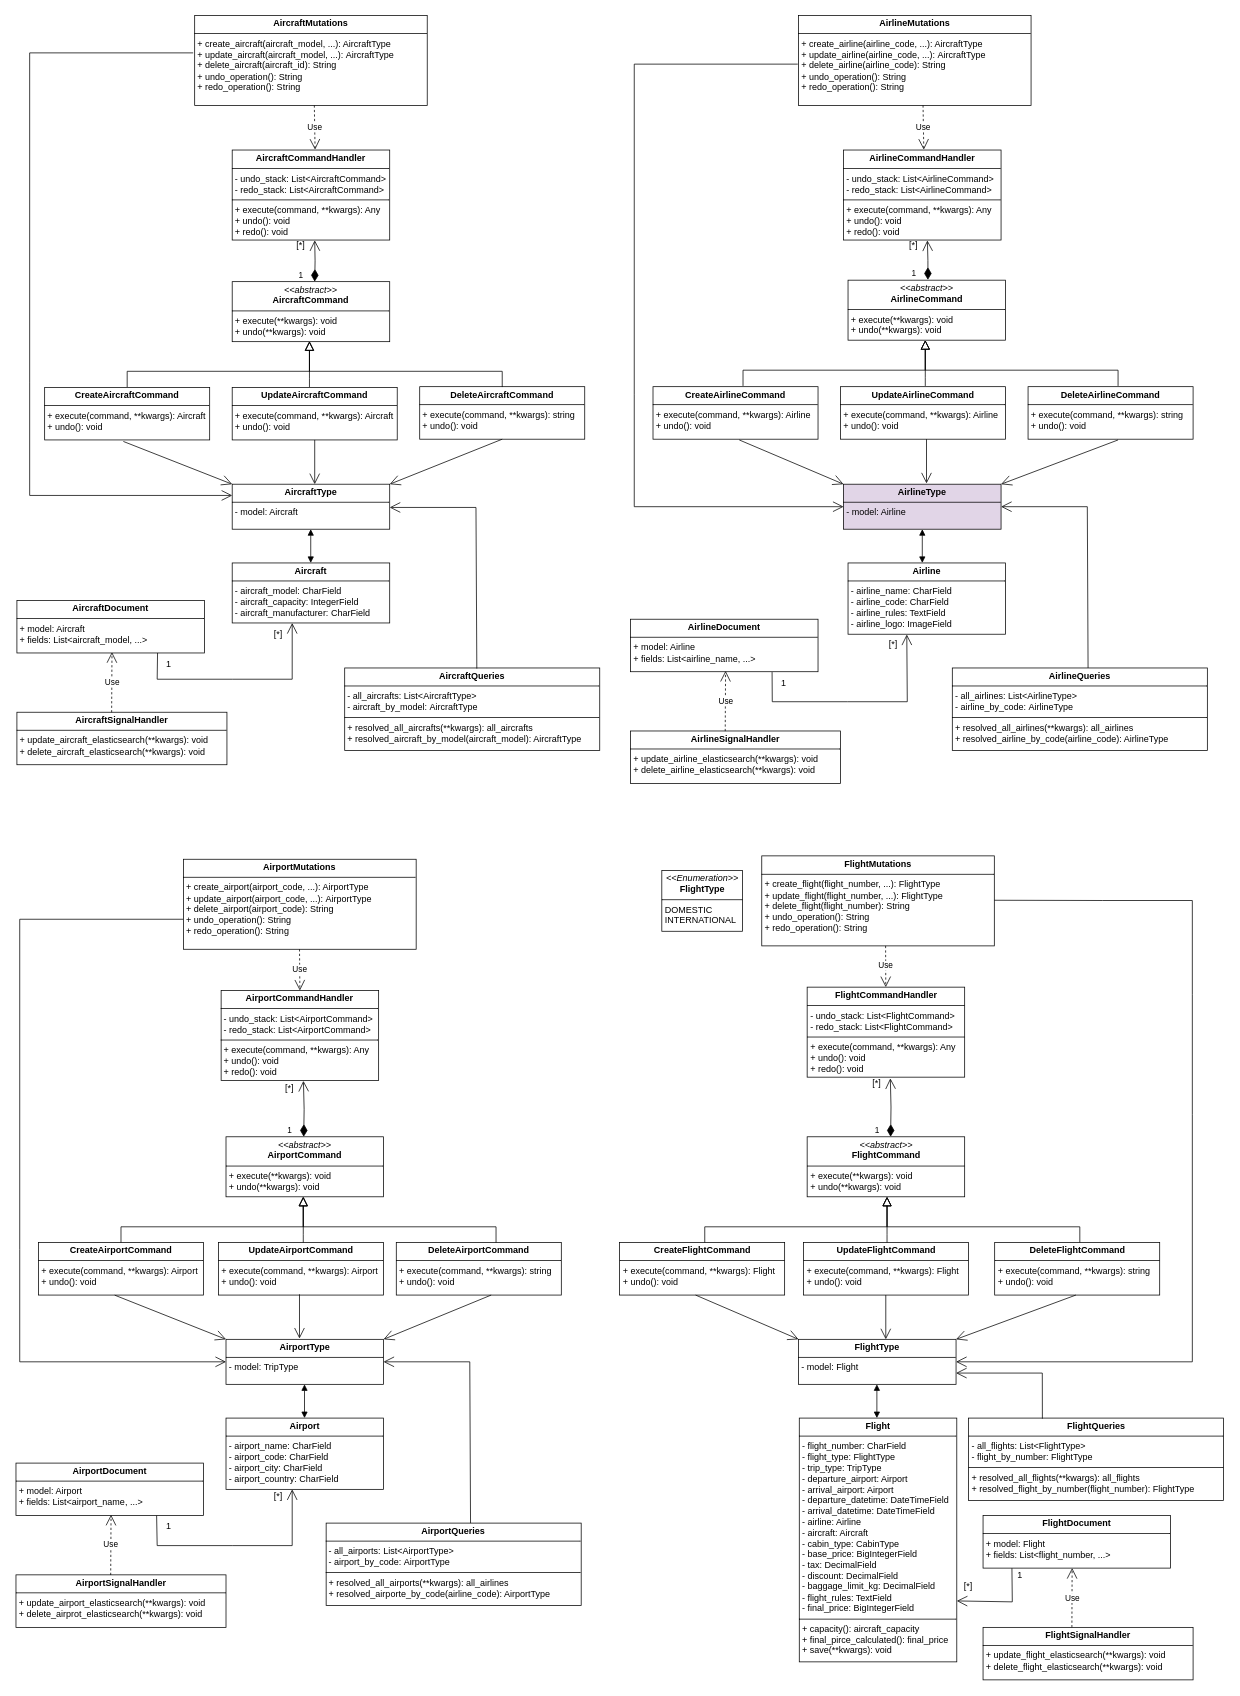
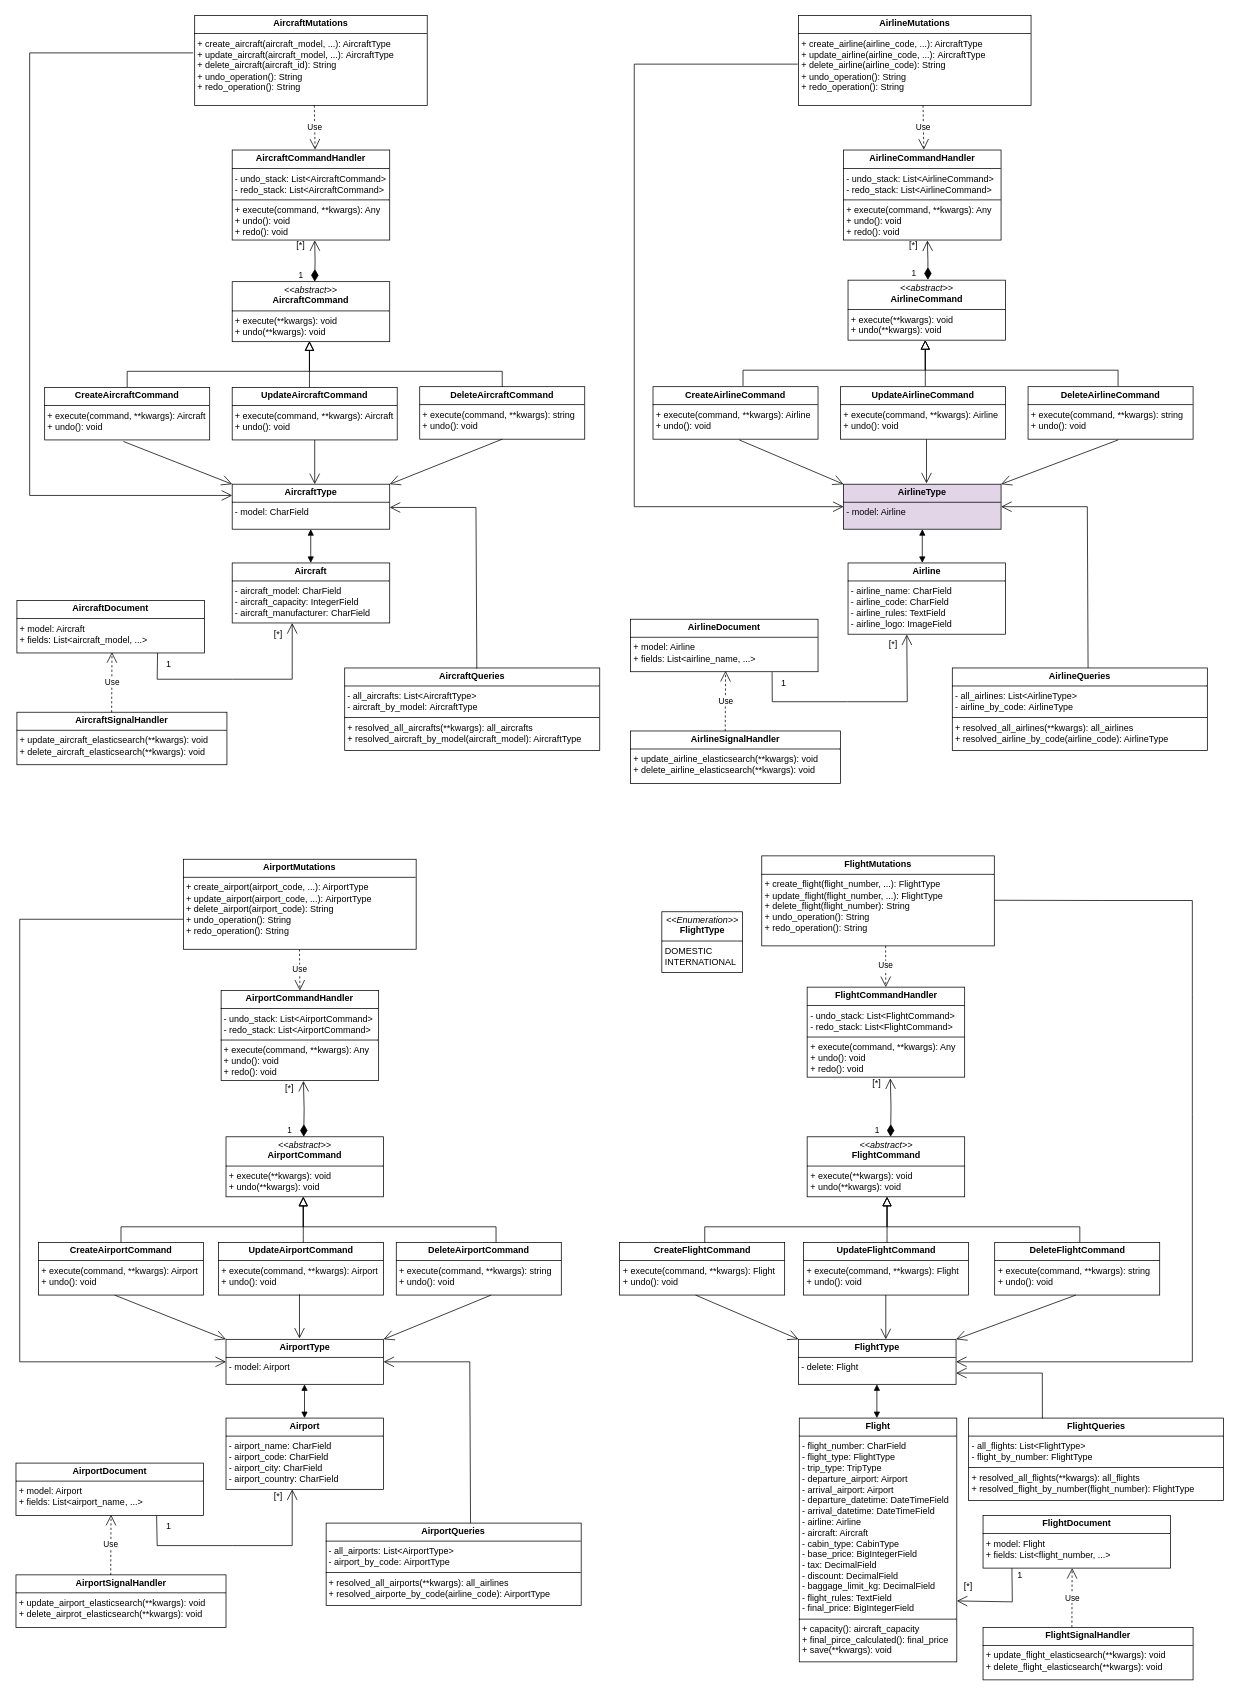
(270, 495) -> (272, 495)
(702, 901) -> (702, 942)
(264, 1350) -> (262, 1350)
(830, 1350) -> (833, 1350)
